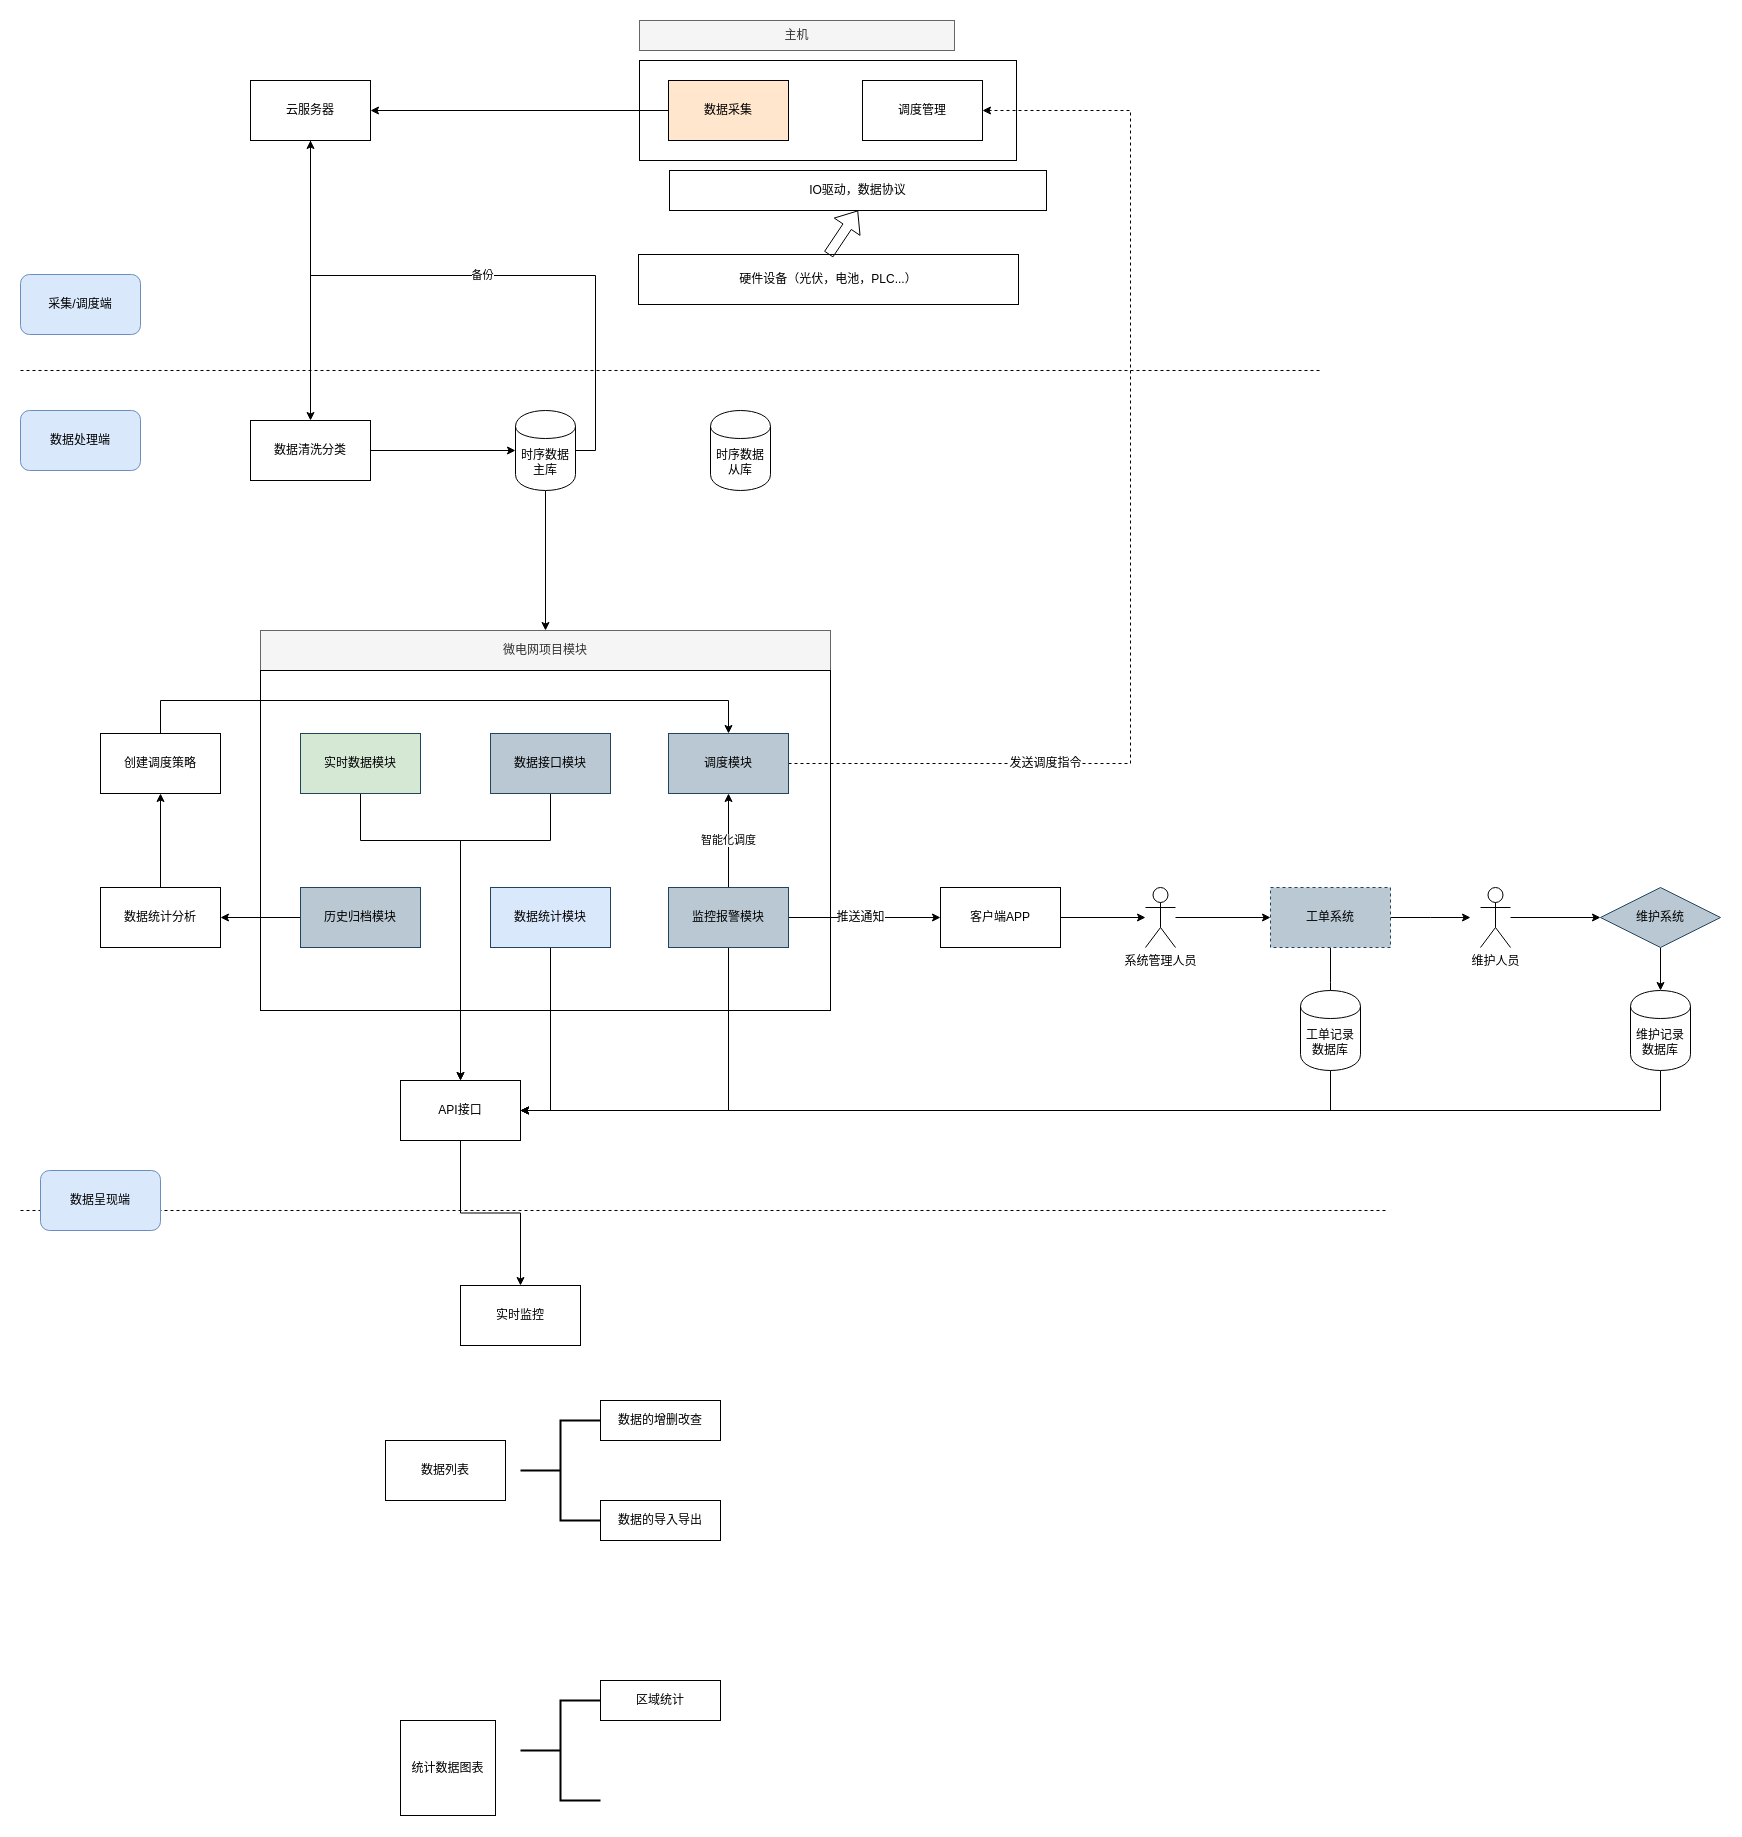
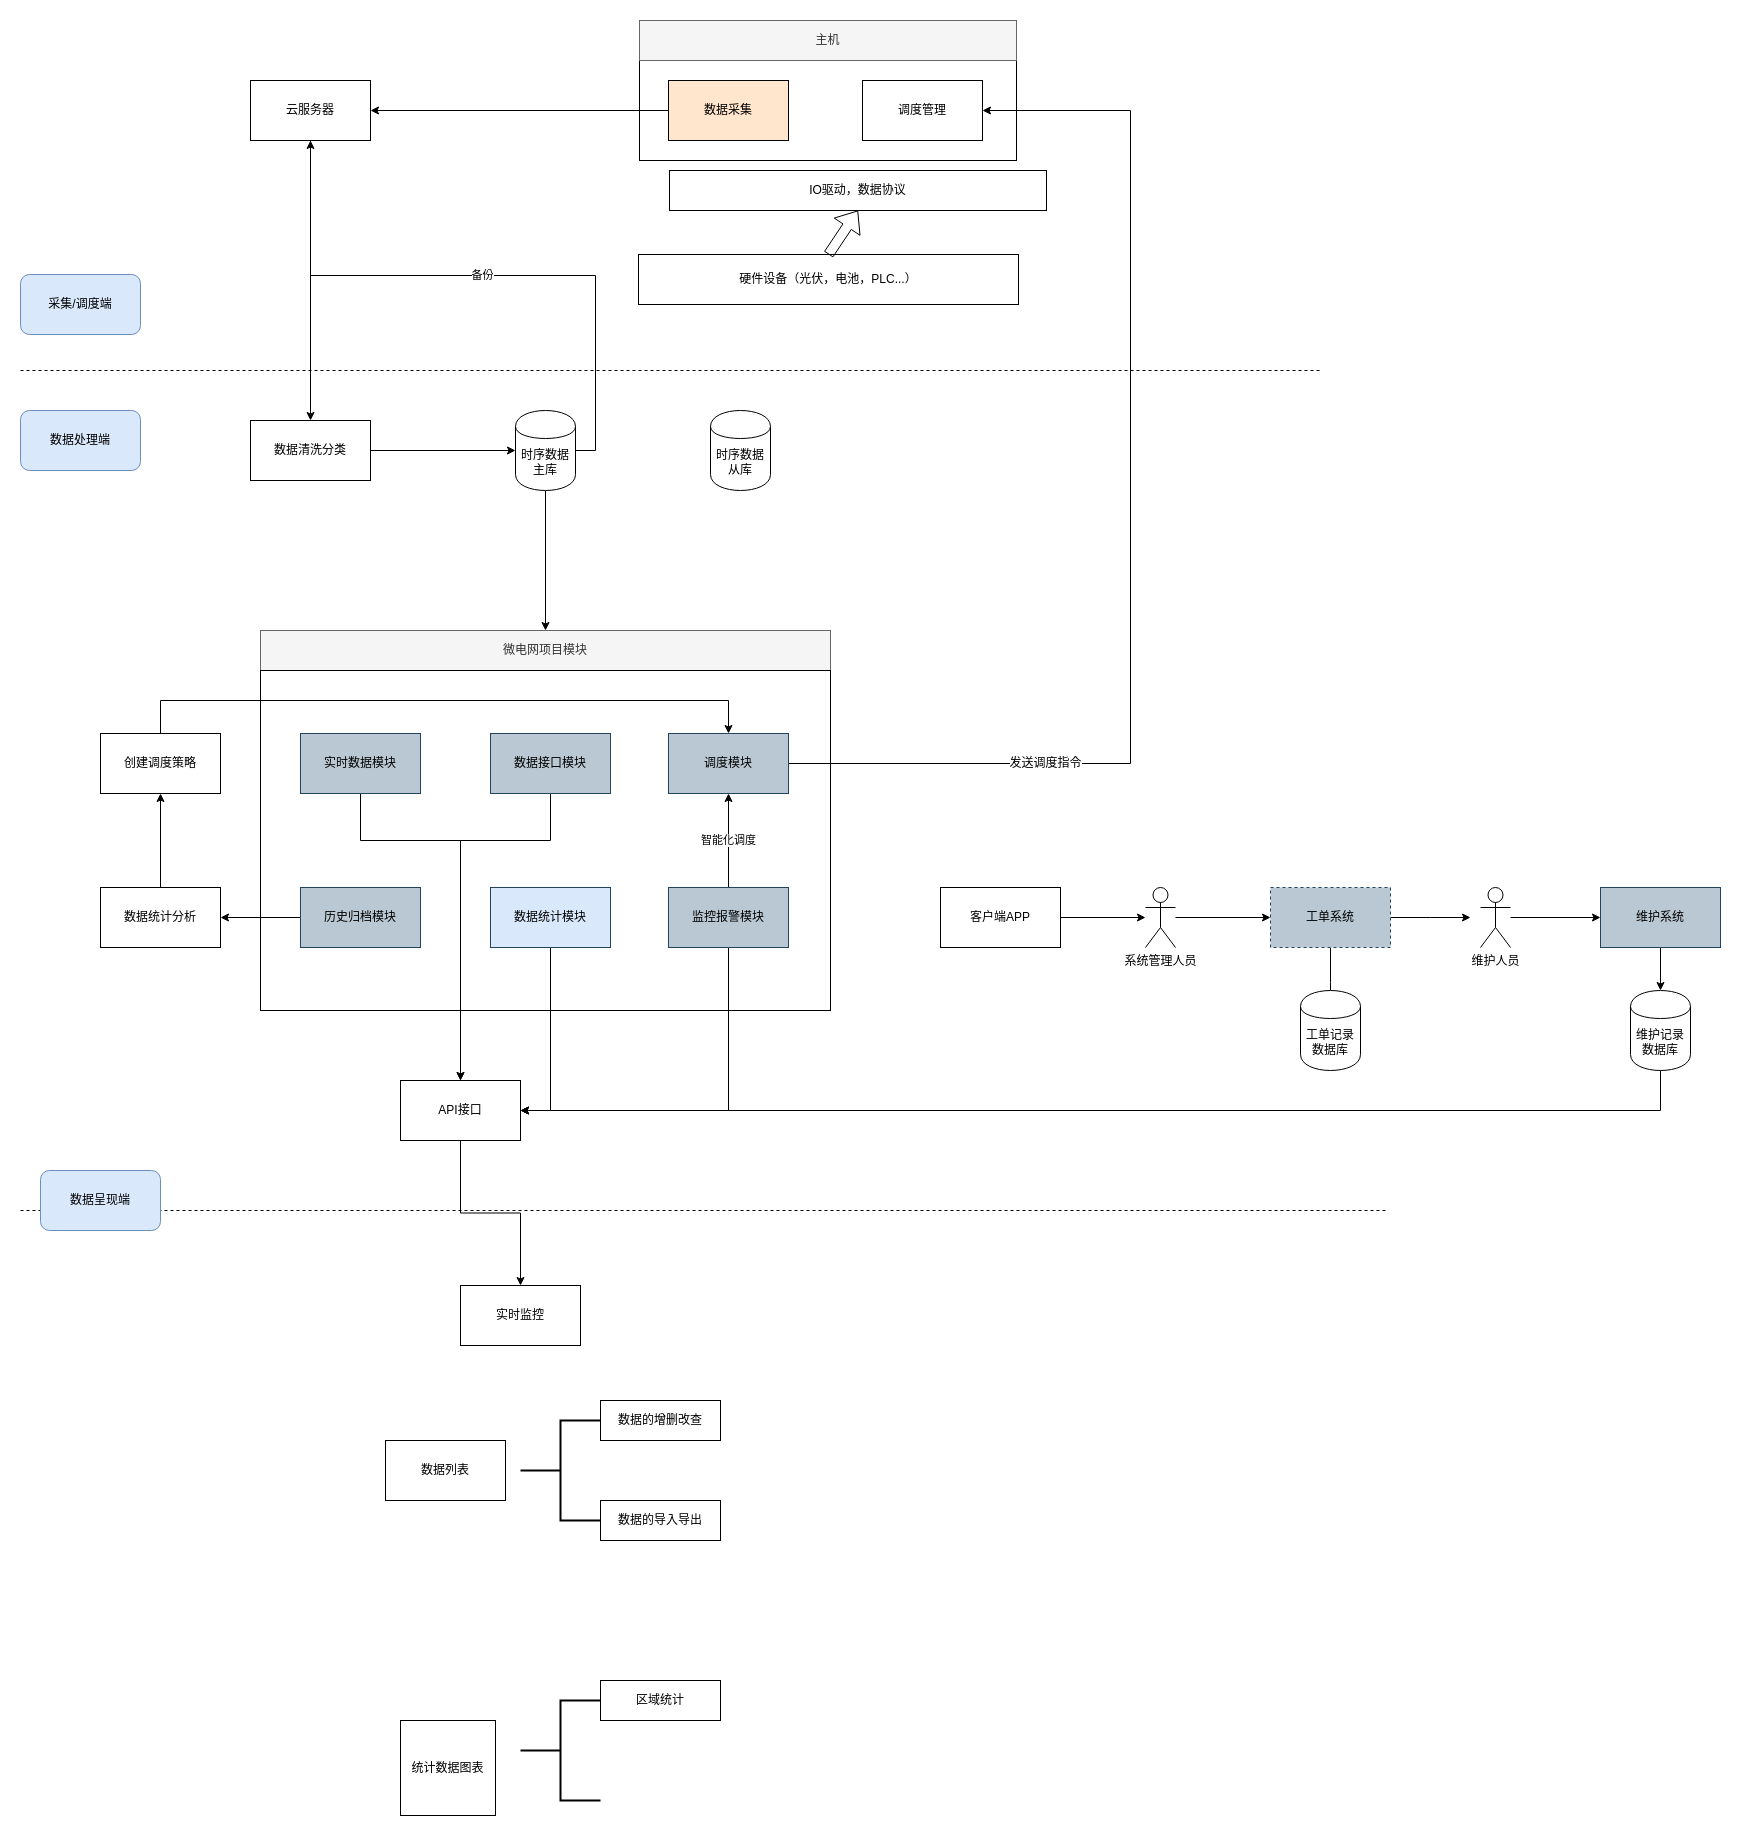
(797, 36) -> (828, 41)
(1131, 393) -> (1131, 393)
(361, 764) -> (361, 764)
(861, 918) -> none
(1661, 918) -> (1661, 918)
(1331, 1090) -> none
